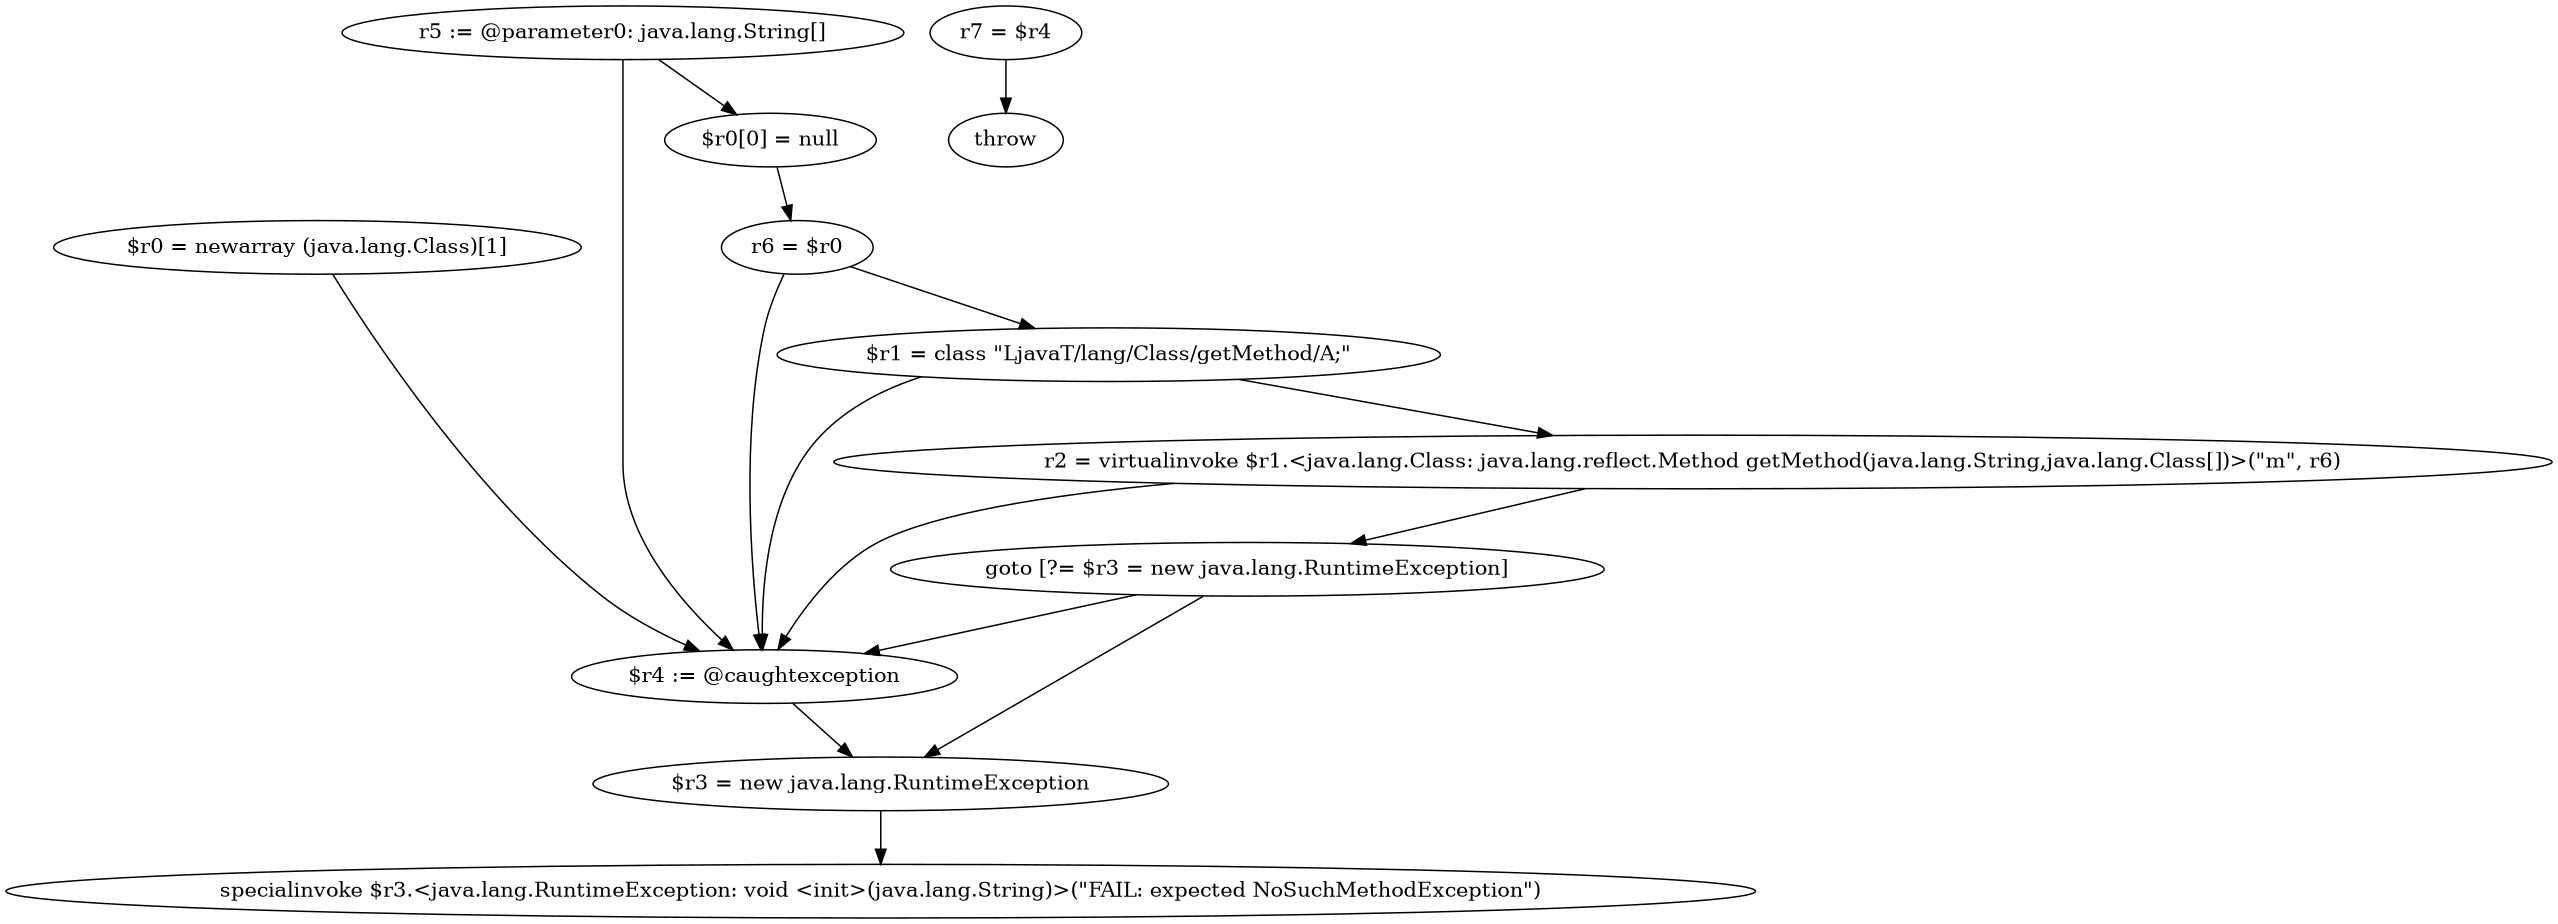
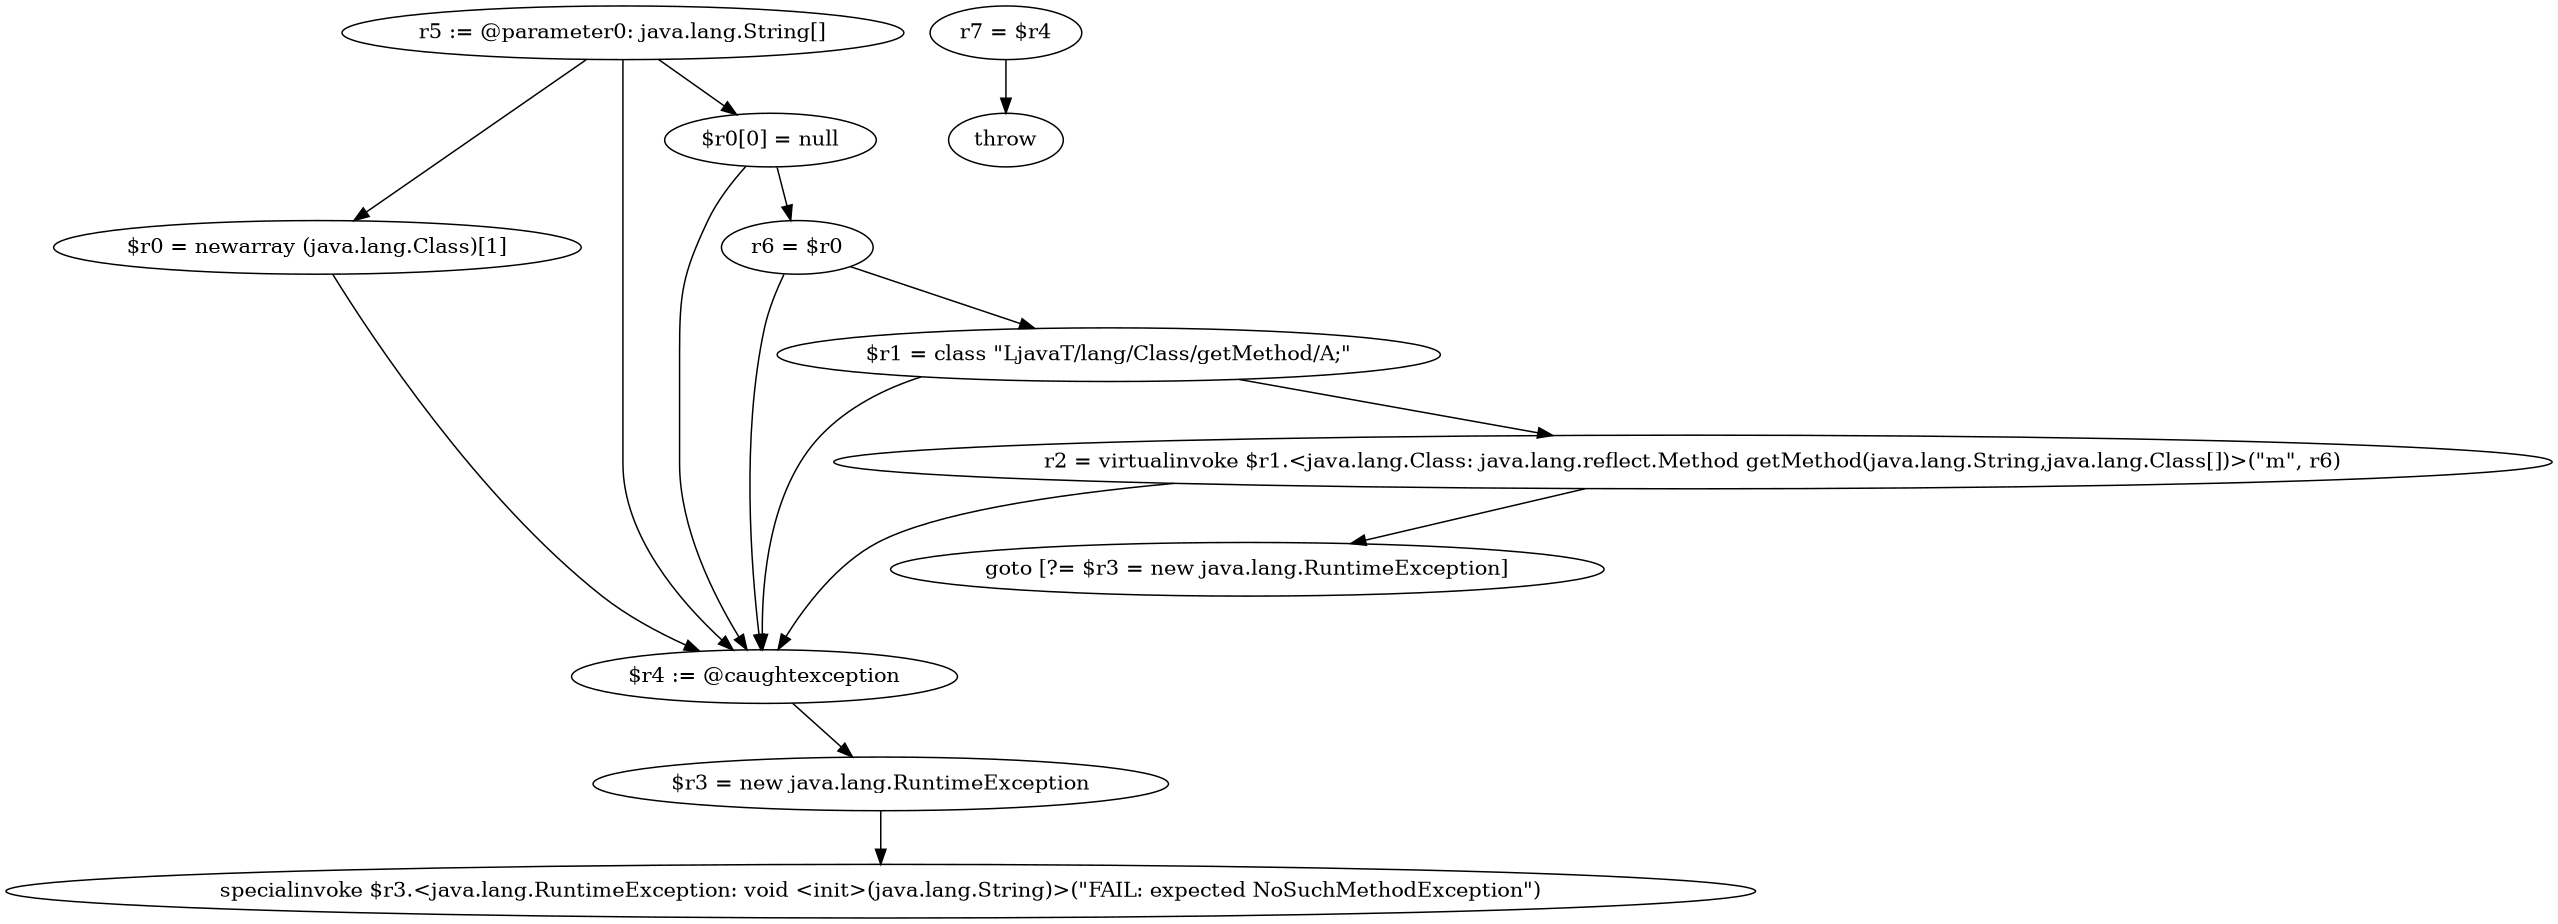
none -> (476, 136)
(1007, 623) -> (680, 399)
(1070, 673) -> none
